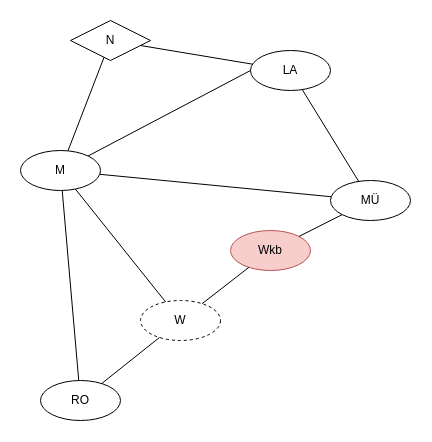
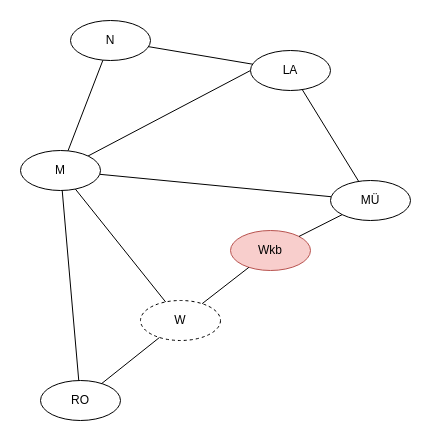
(111, 41) -> (111, 41)
